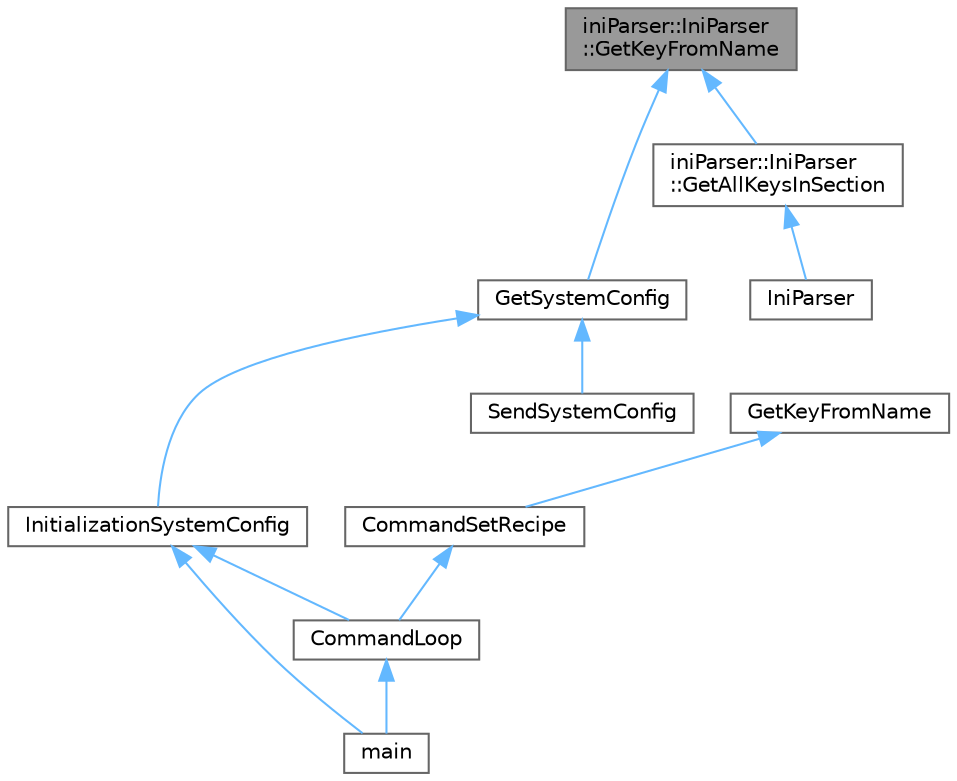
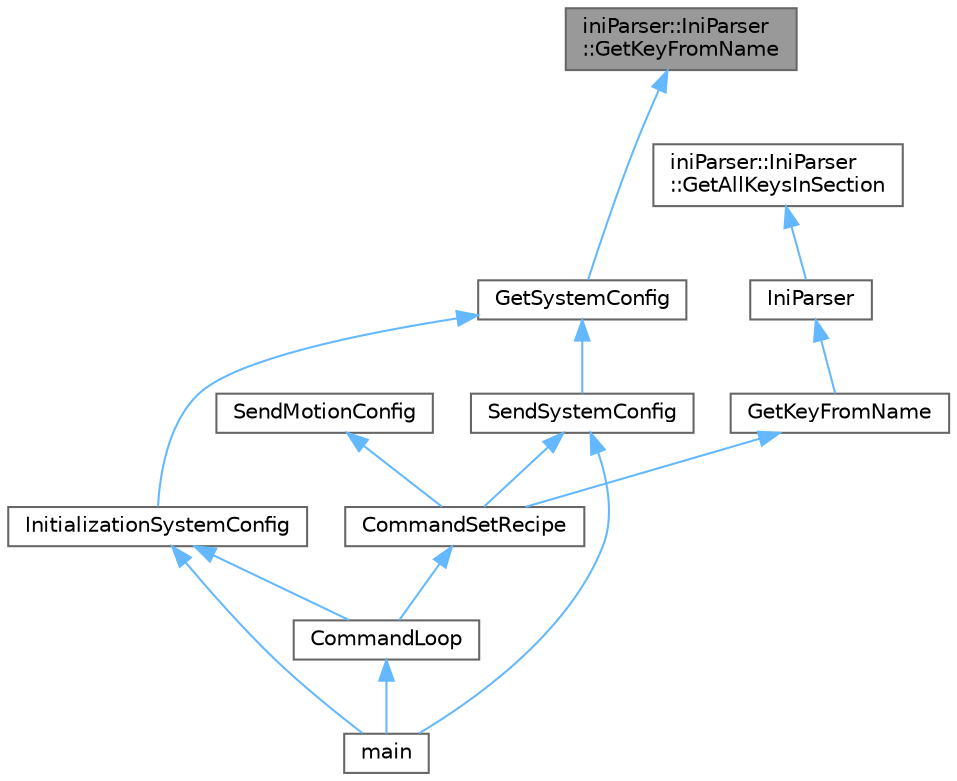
(736, 116) -> none
none -> (828, 367)
none -> (325, 413)
none -> (516, 477)
none -> (558, 619)
